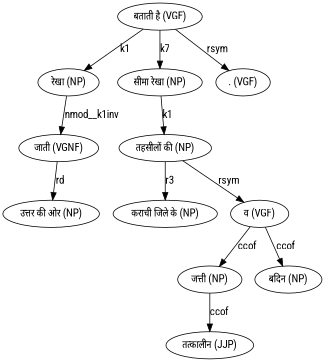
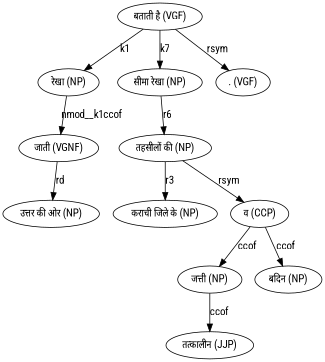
(92, 115) -> (92, 115)
(167, 115) -> (167, 115)
(260, 214) -> (260, 214)
